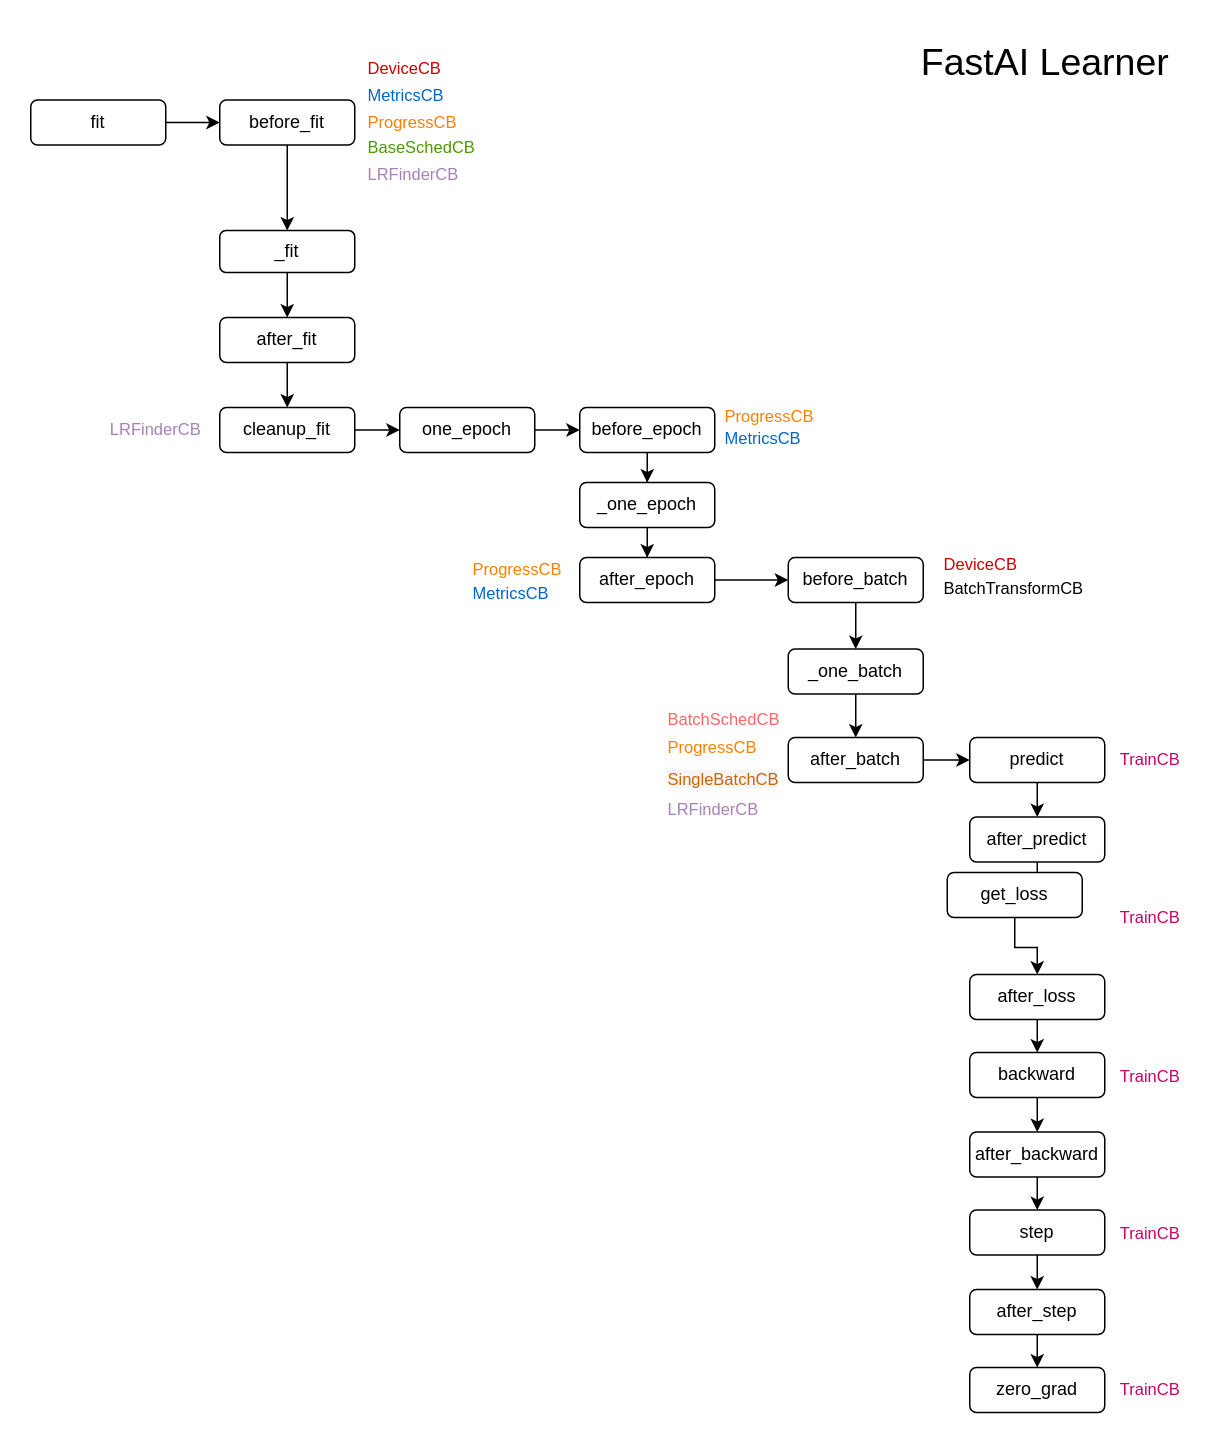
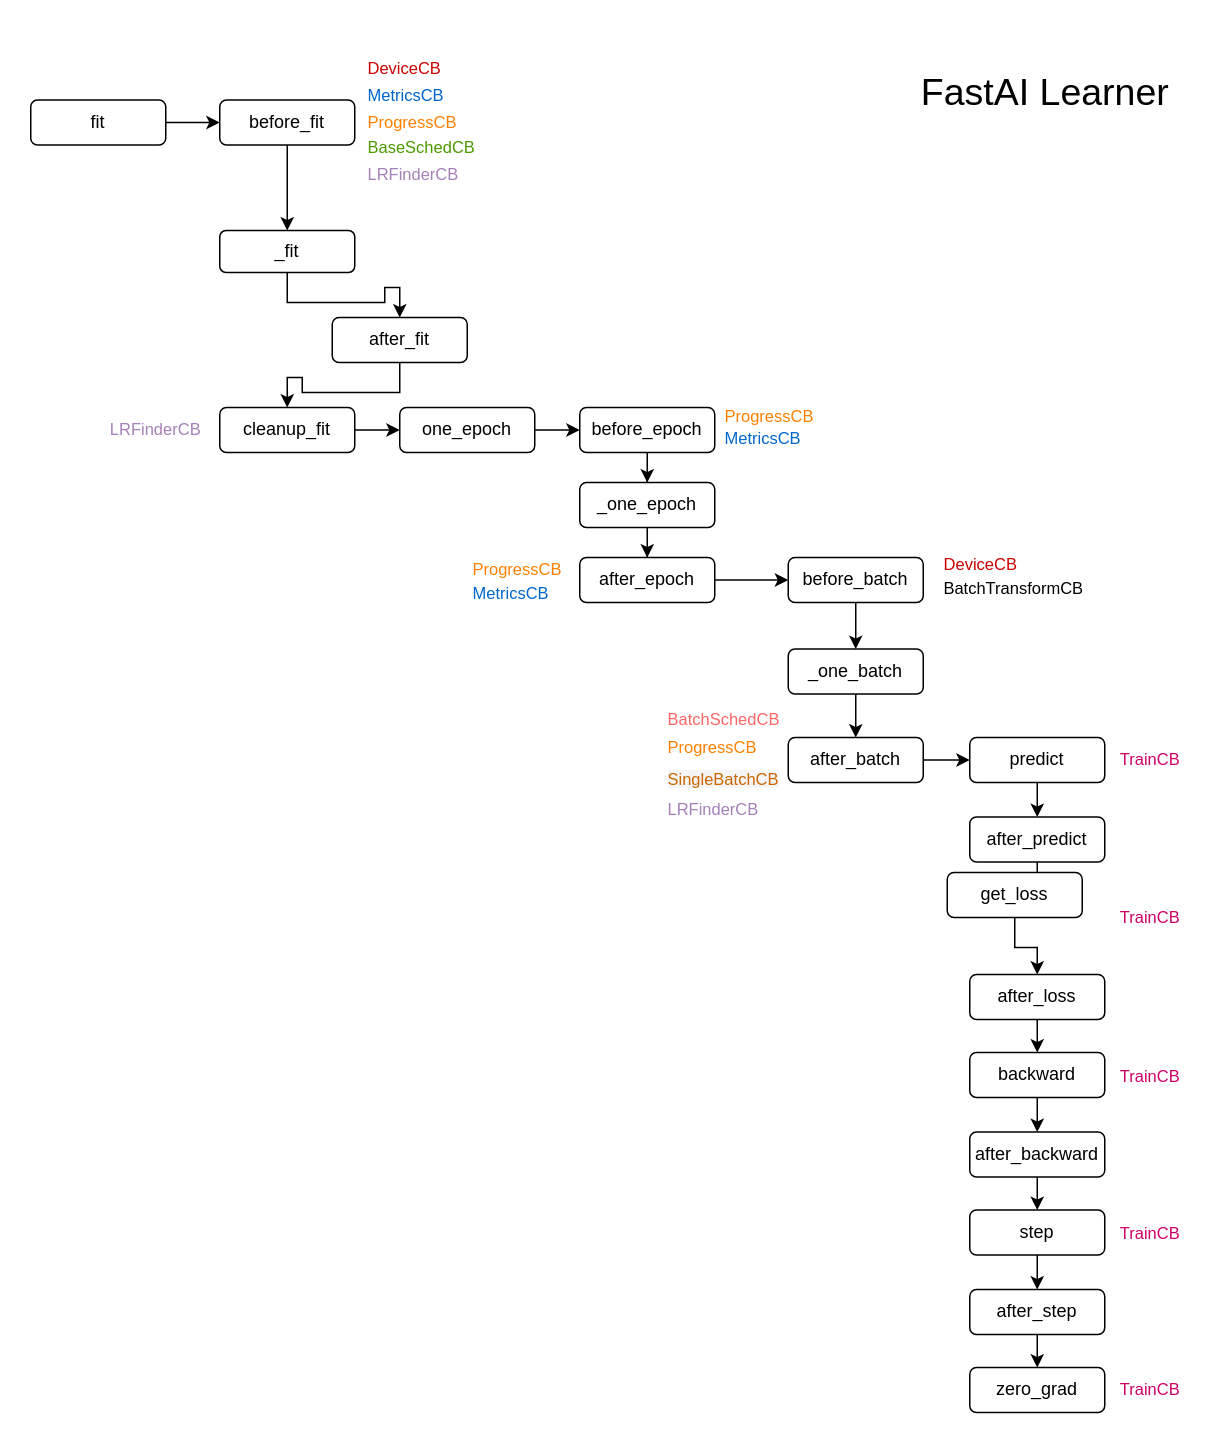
(1045, 61) -> (1045, 91)
(287, 340) -> (400, 340)
